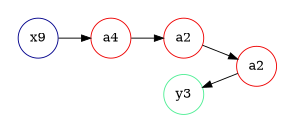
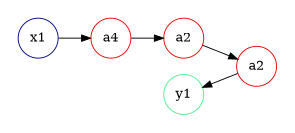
(38, 38) -> (38, 38)
(184, 94) -> (184, 94)
